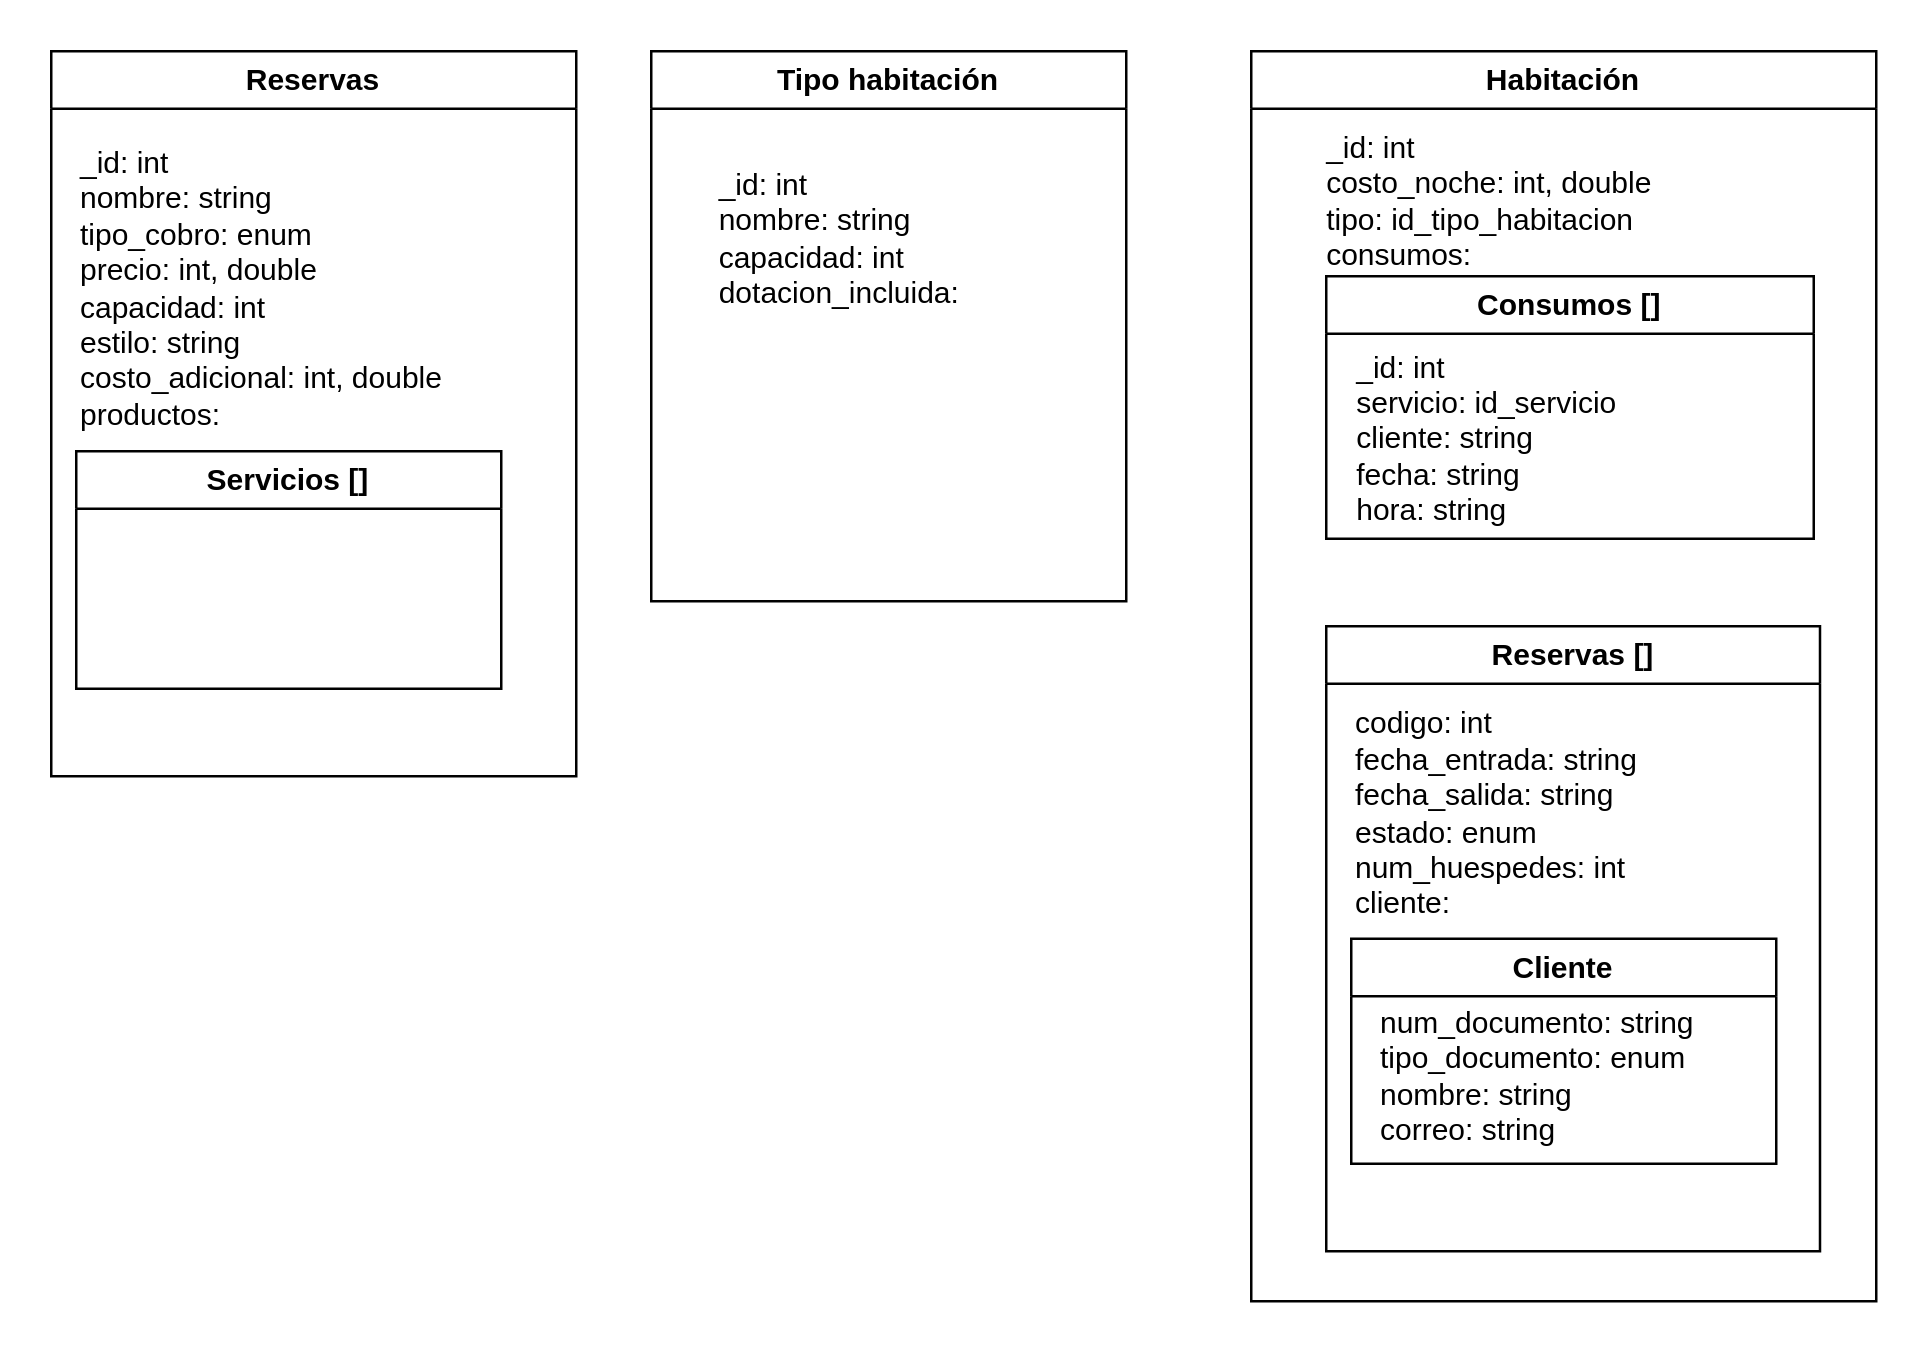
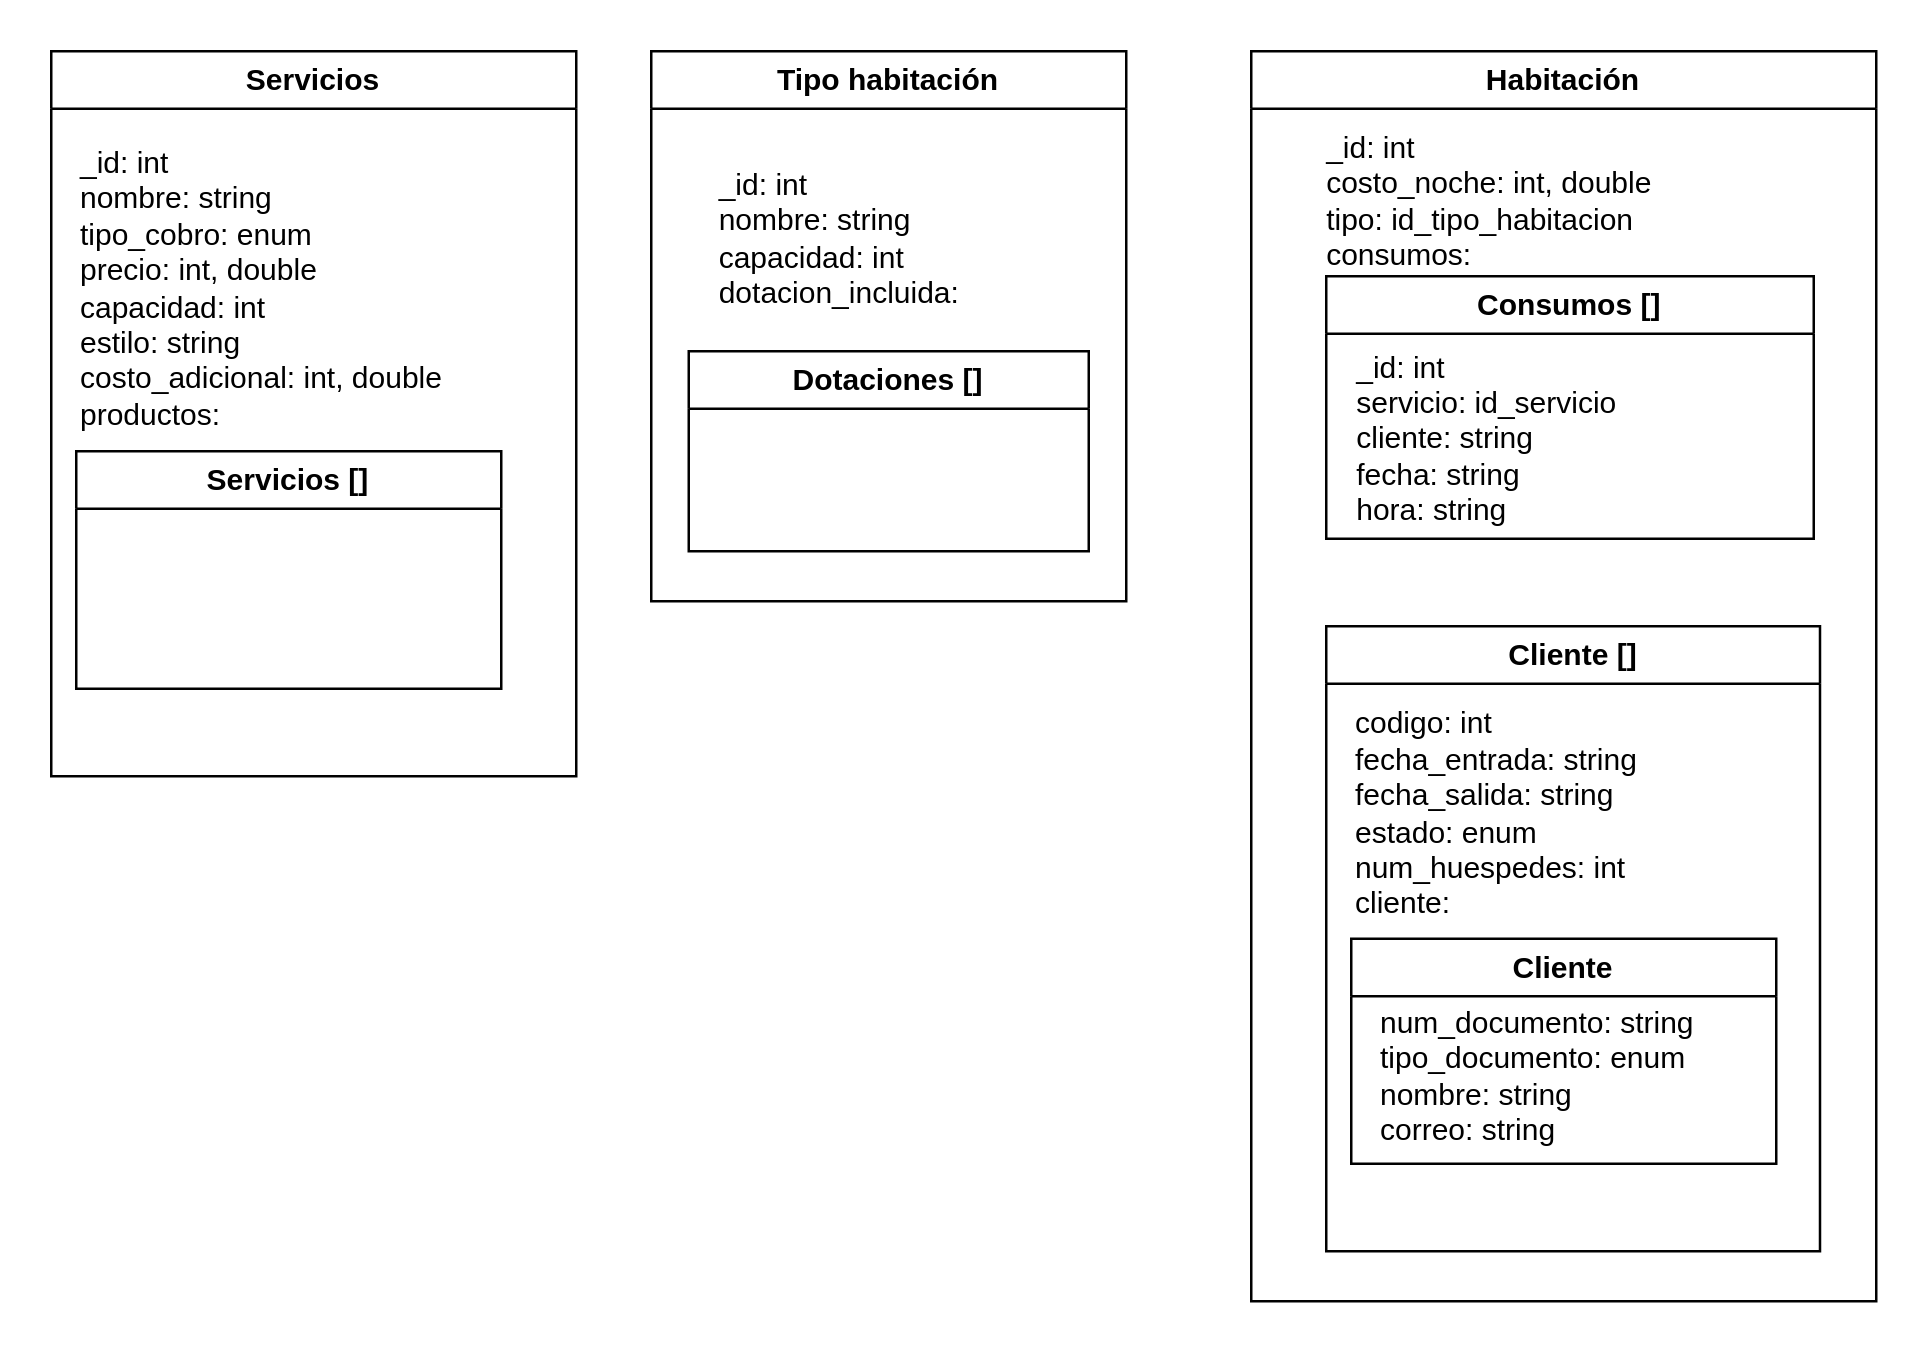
(314, 81) -> (314, 81)
none -> (889, 451)
(1574, 656) -> (1574, 656)
